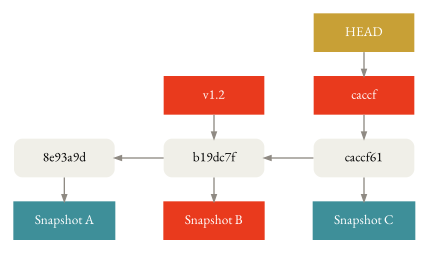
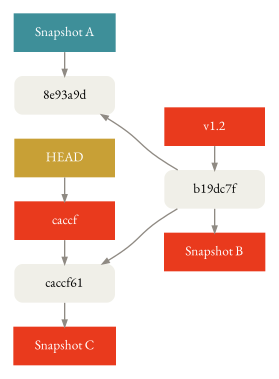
(292, 158) -> (142, 234)
(64, 186) -> (65, 61)
(364, 221) -> (65, 346)
